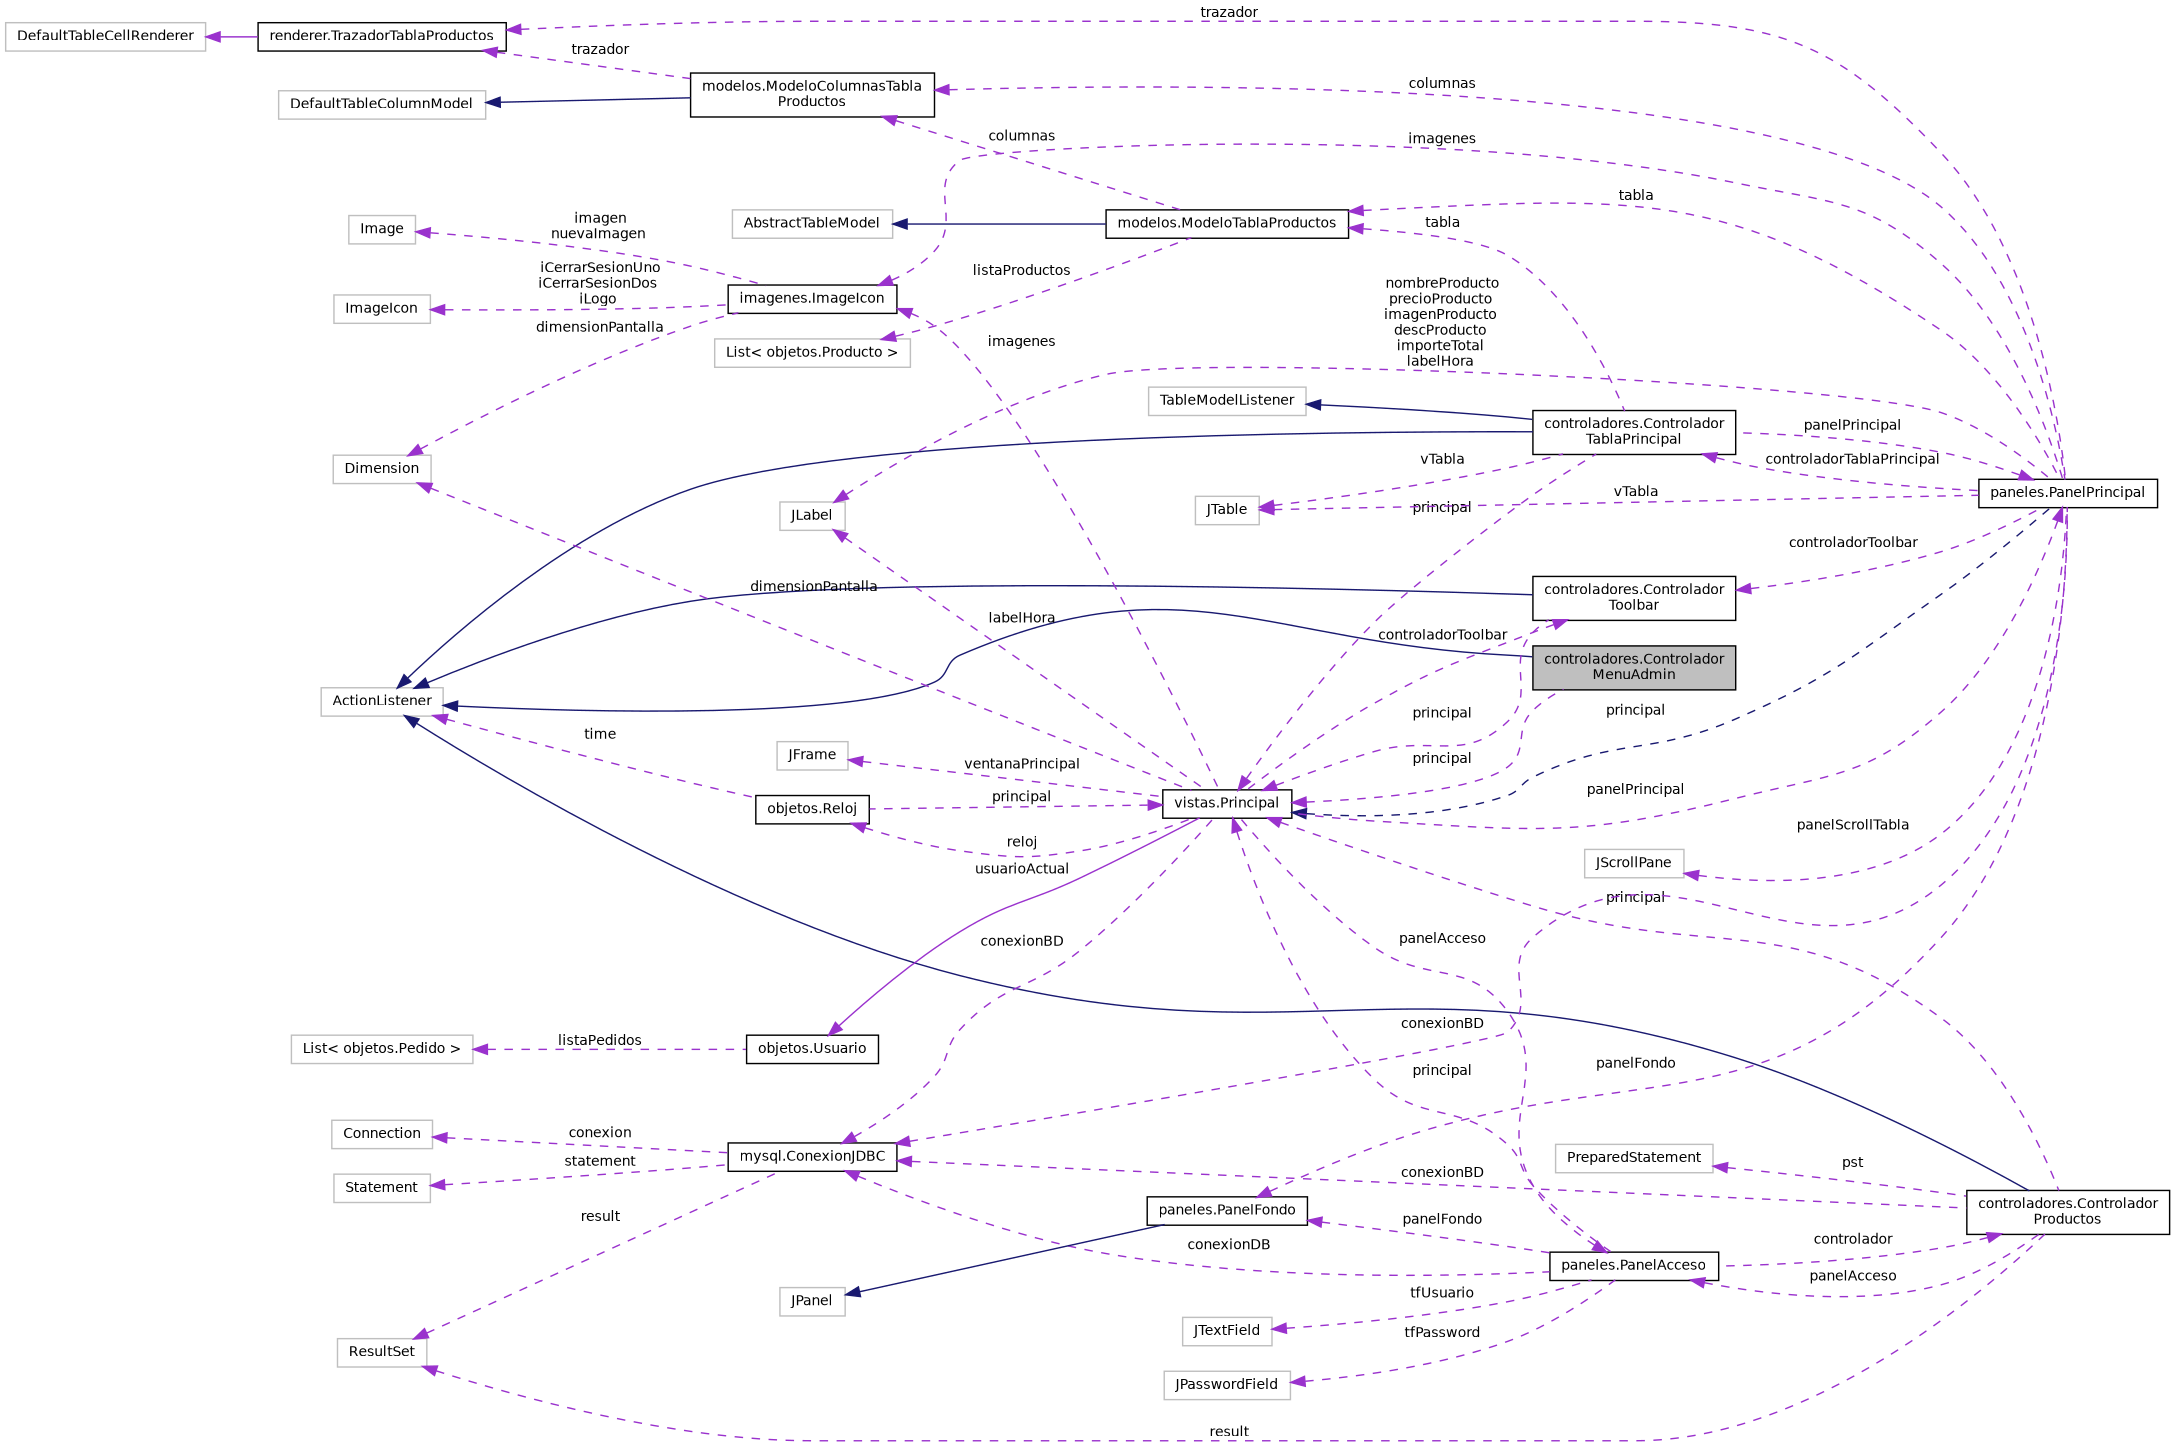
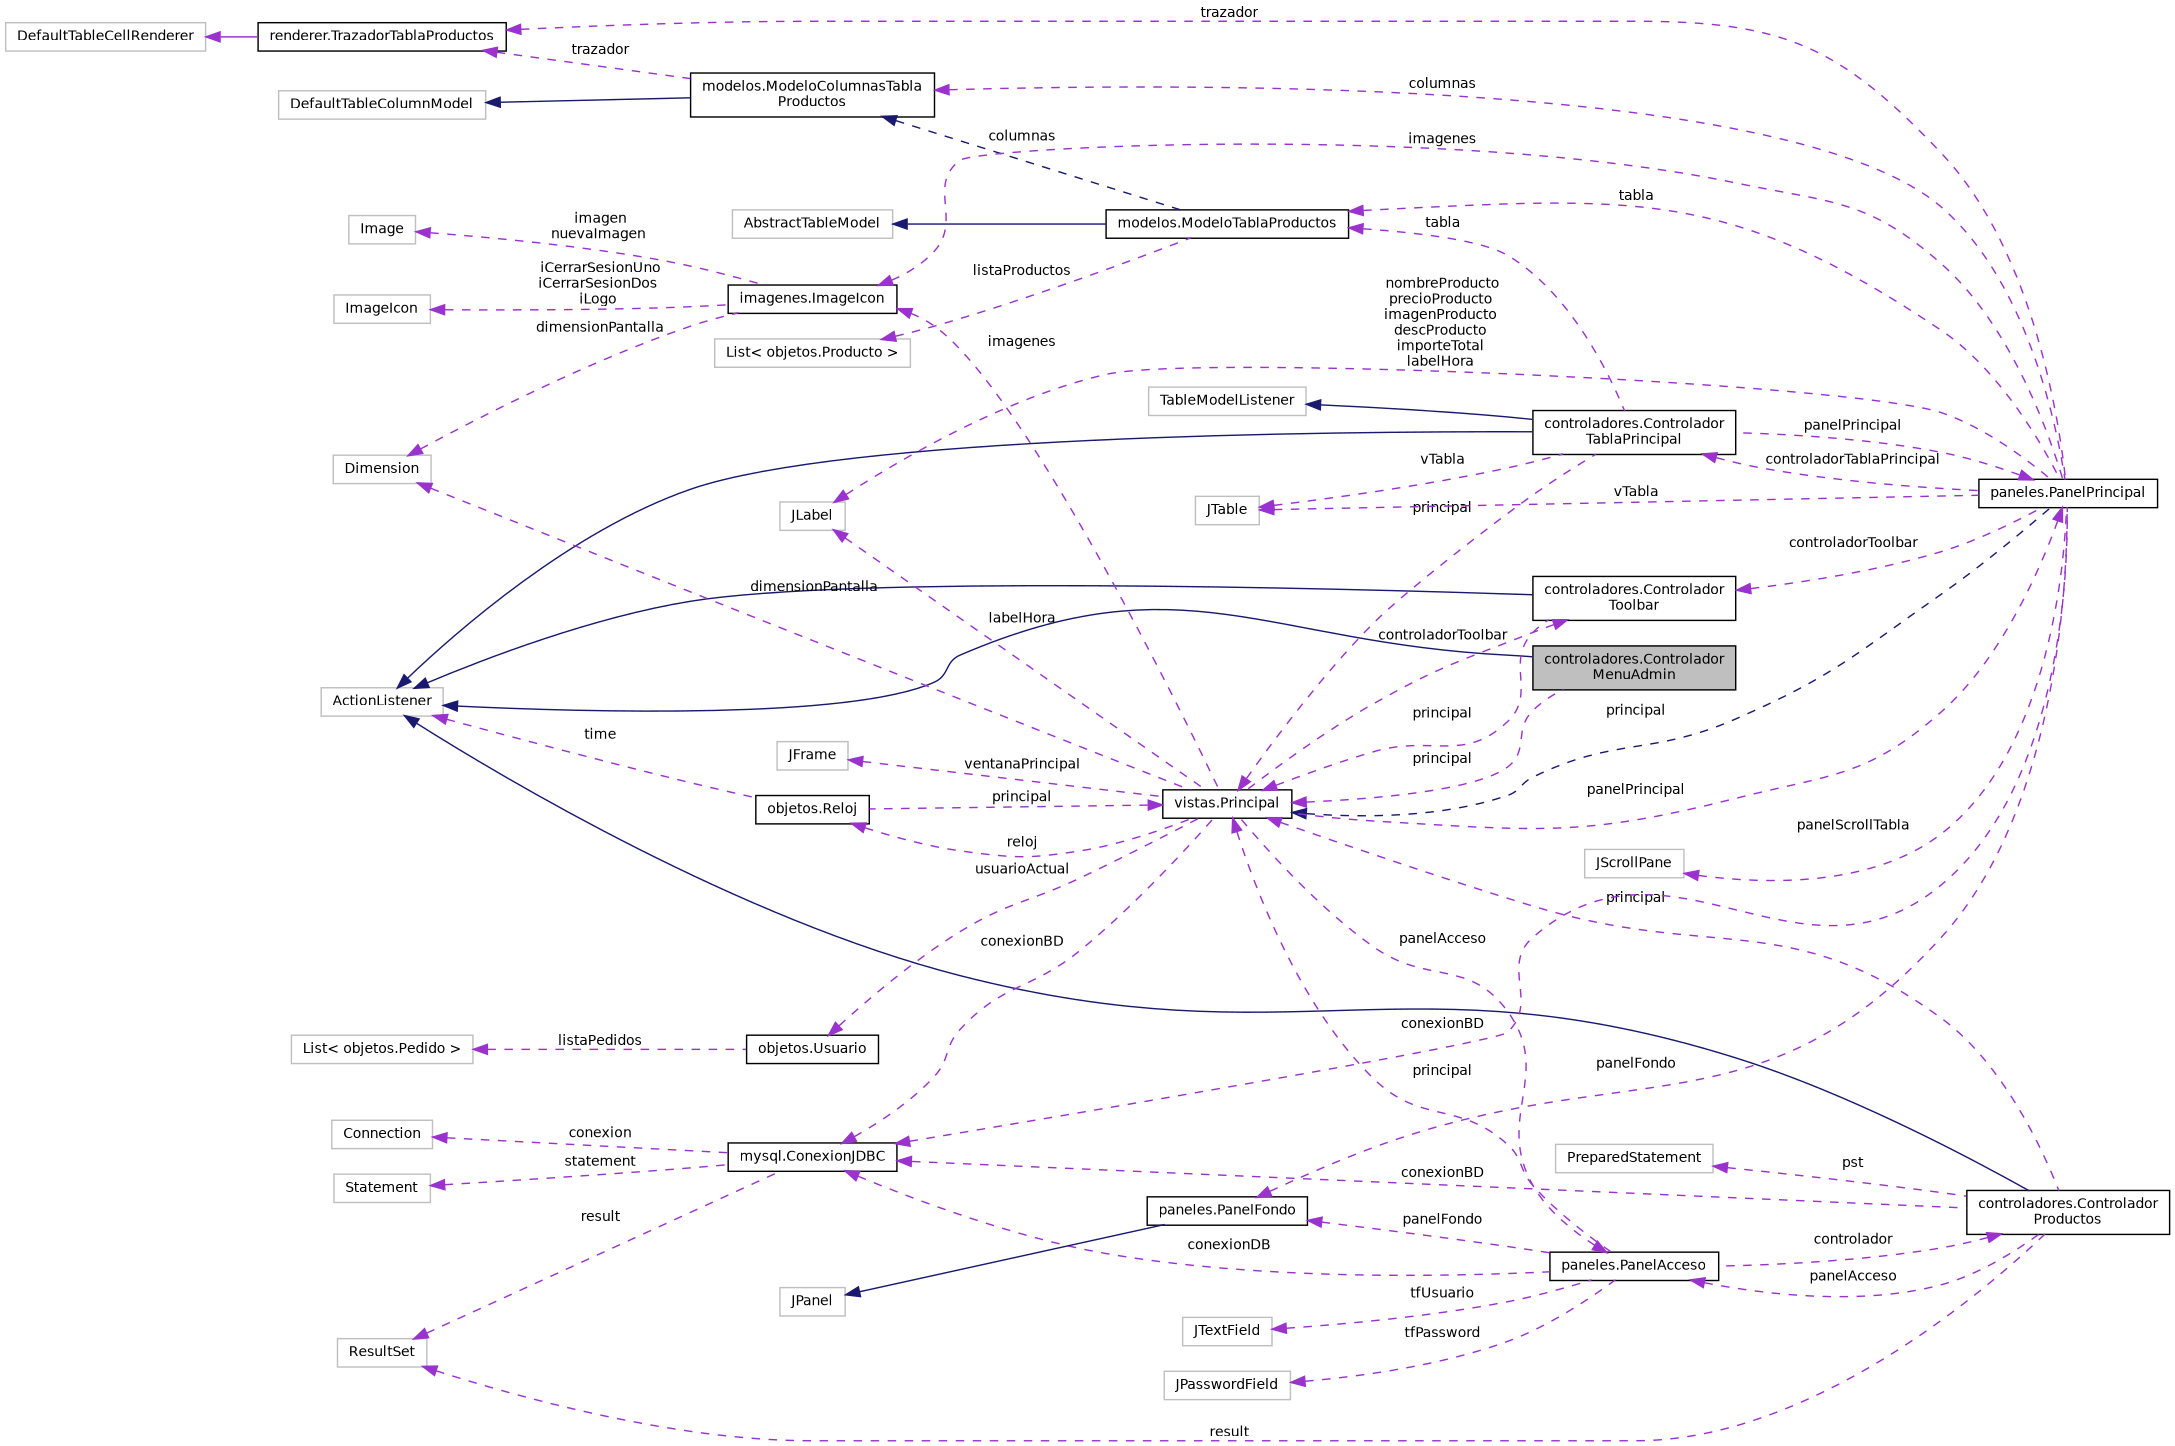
(1039, 166) -> (1039, 166)
(1010, 906) -> (1010, 906)
